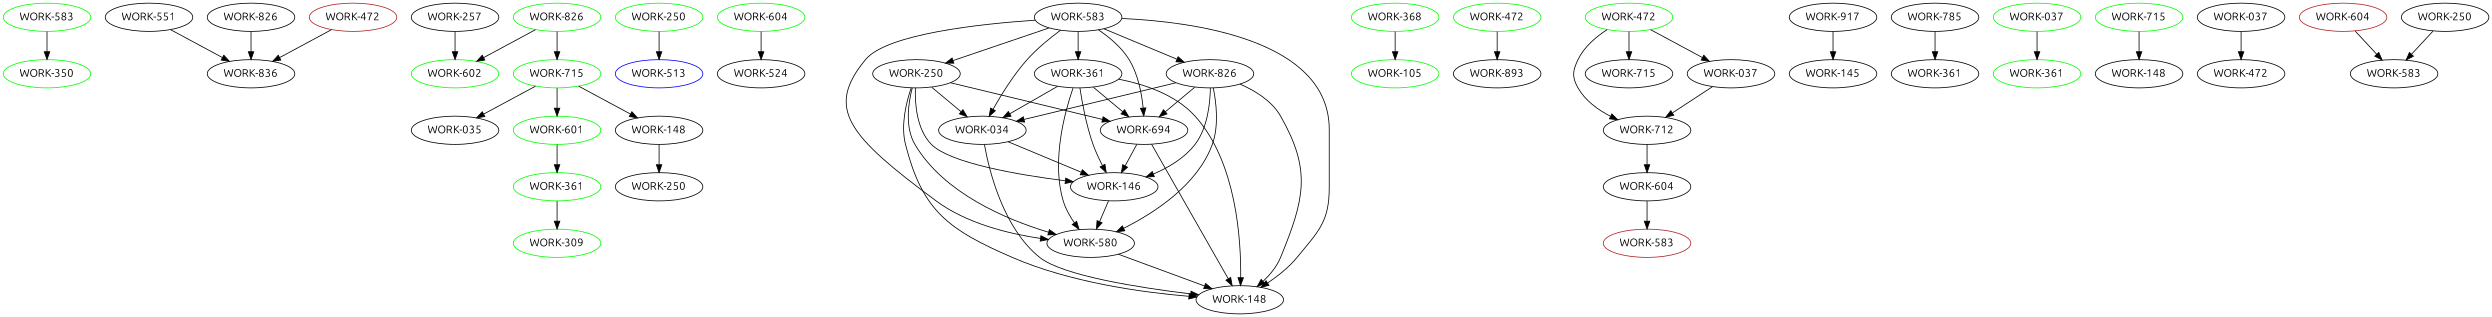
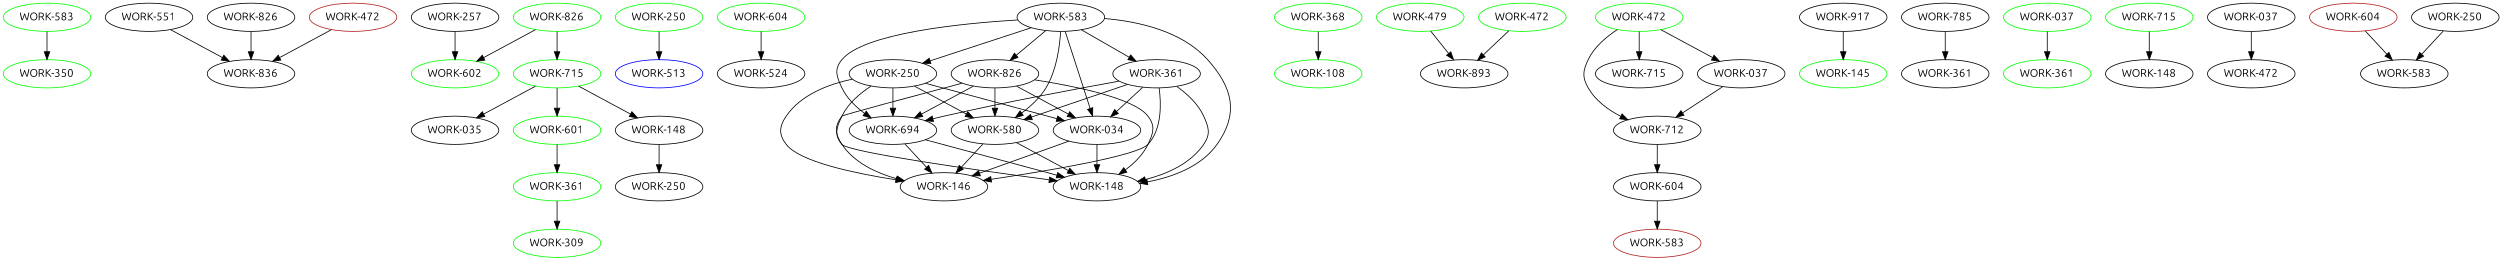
none -> (1420, 17)
(1395, 74) -> (1318, 74)
(1833, 74) -> (1843, 74)
(1104, 211) -> (970, 157)
